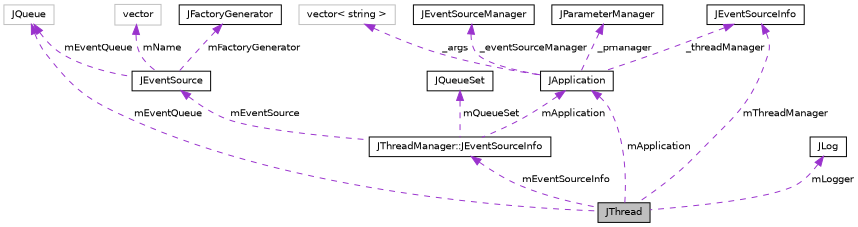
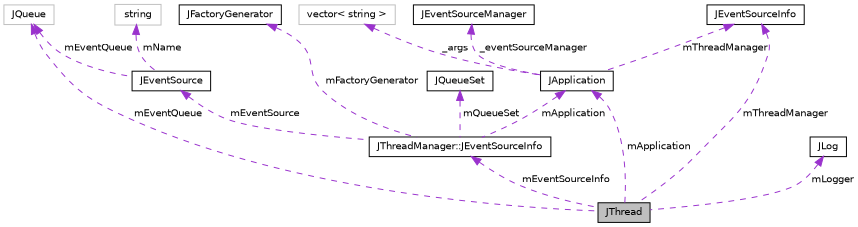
(138, 15) -> (138, 15)
(607, 15) -> none
(724, 48) -> (724, 48)
(197, 51) -> (332, 99)
